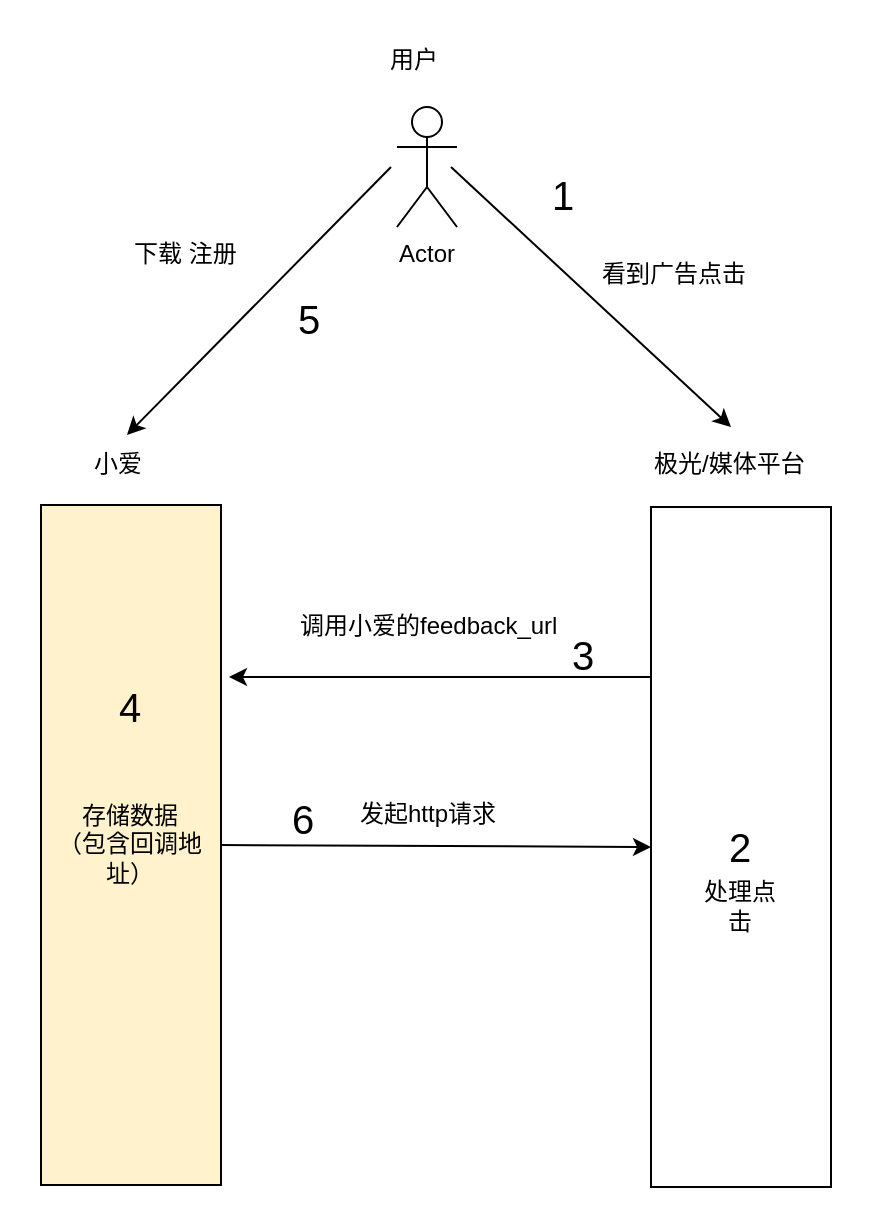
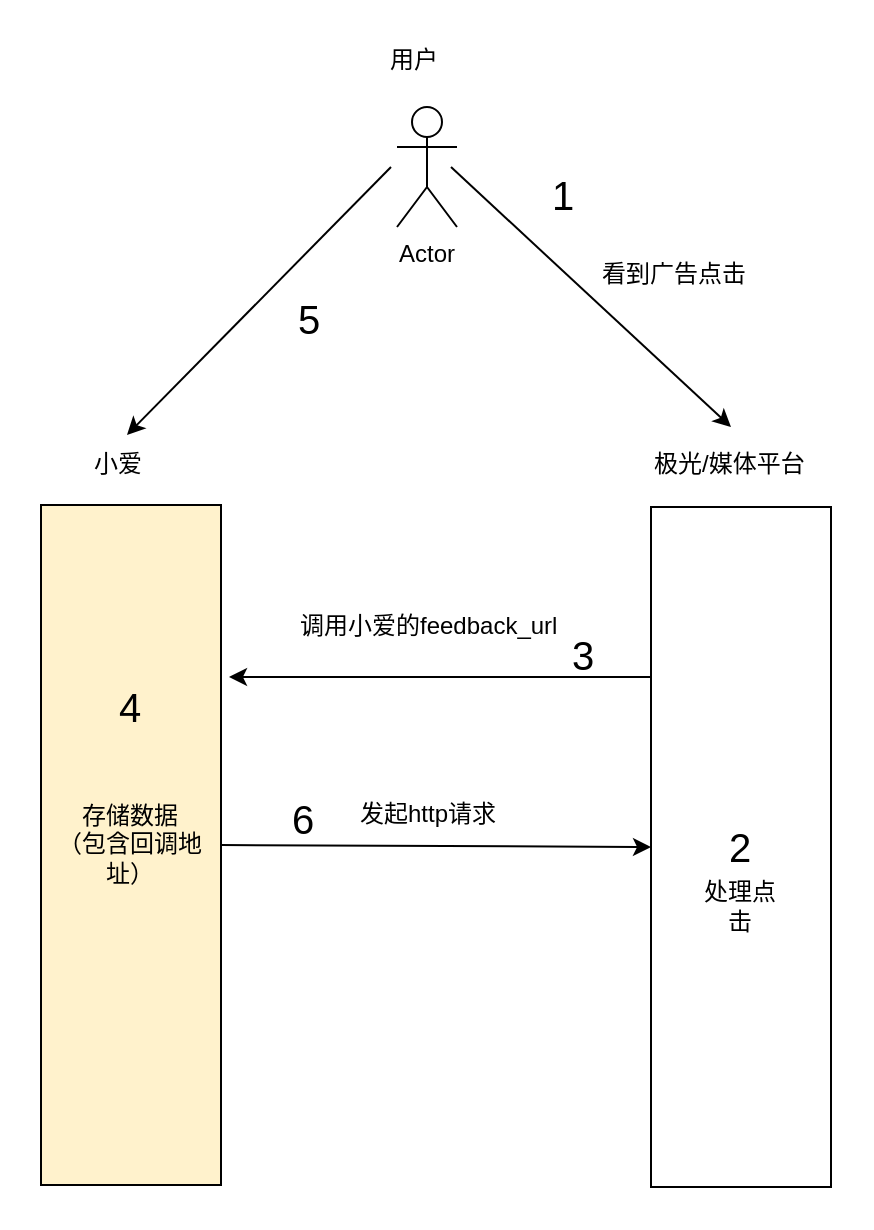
(201, 255) -> none
